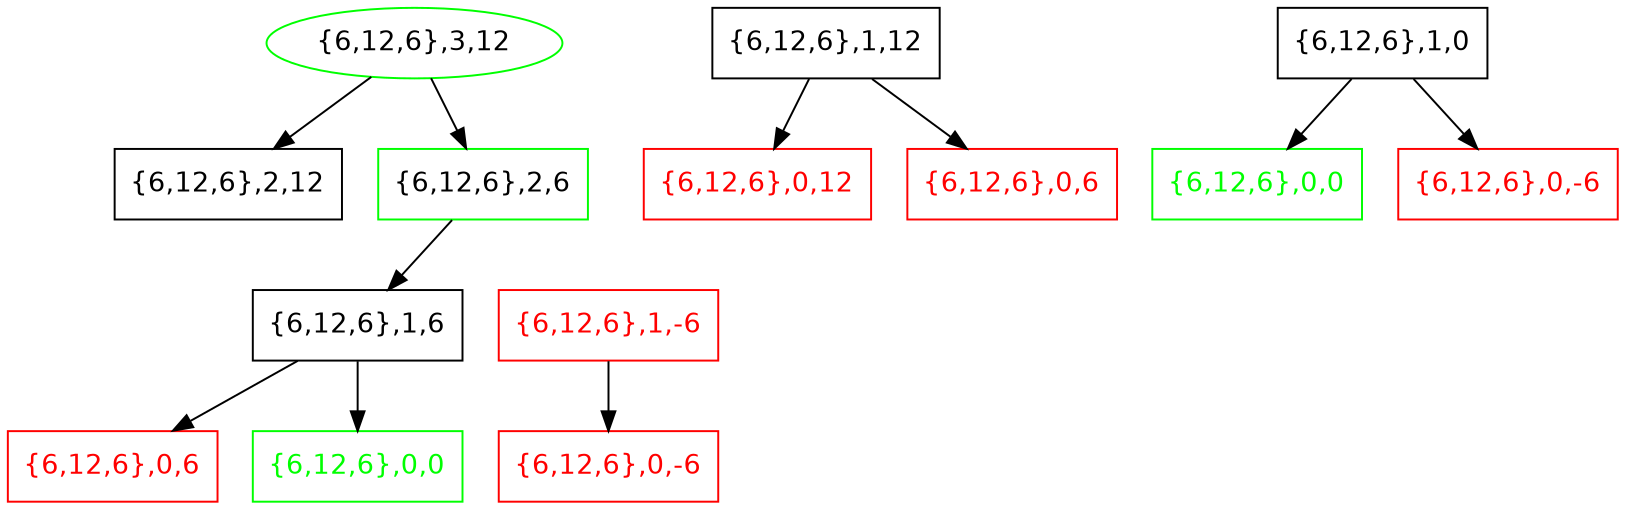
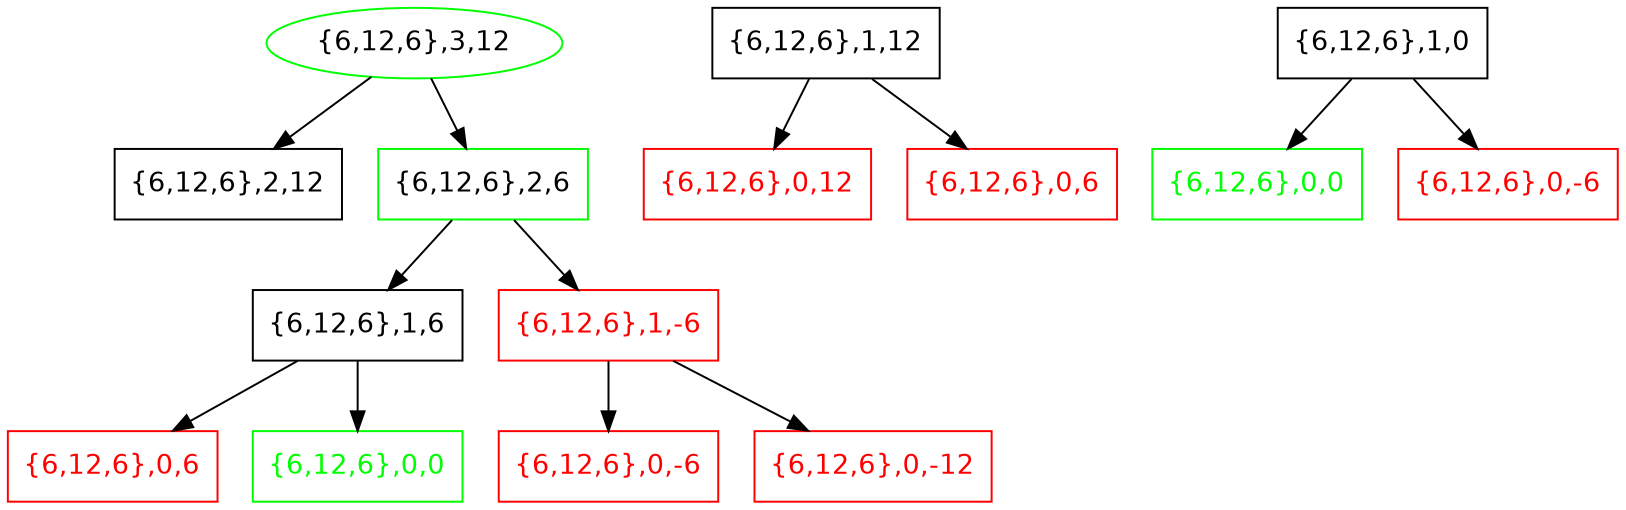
none -> (539, 248)
none -> (873, 466)
